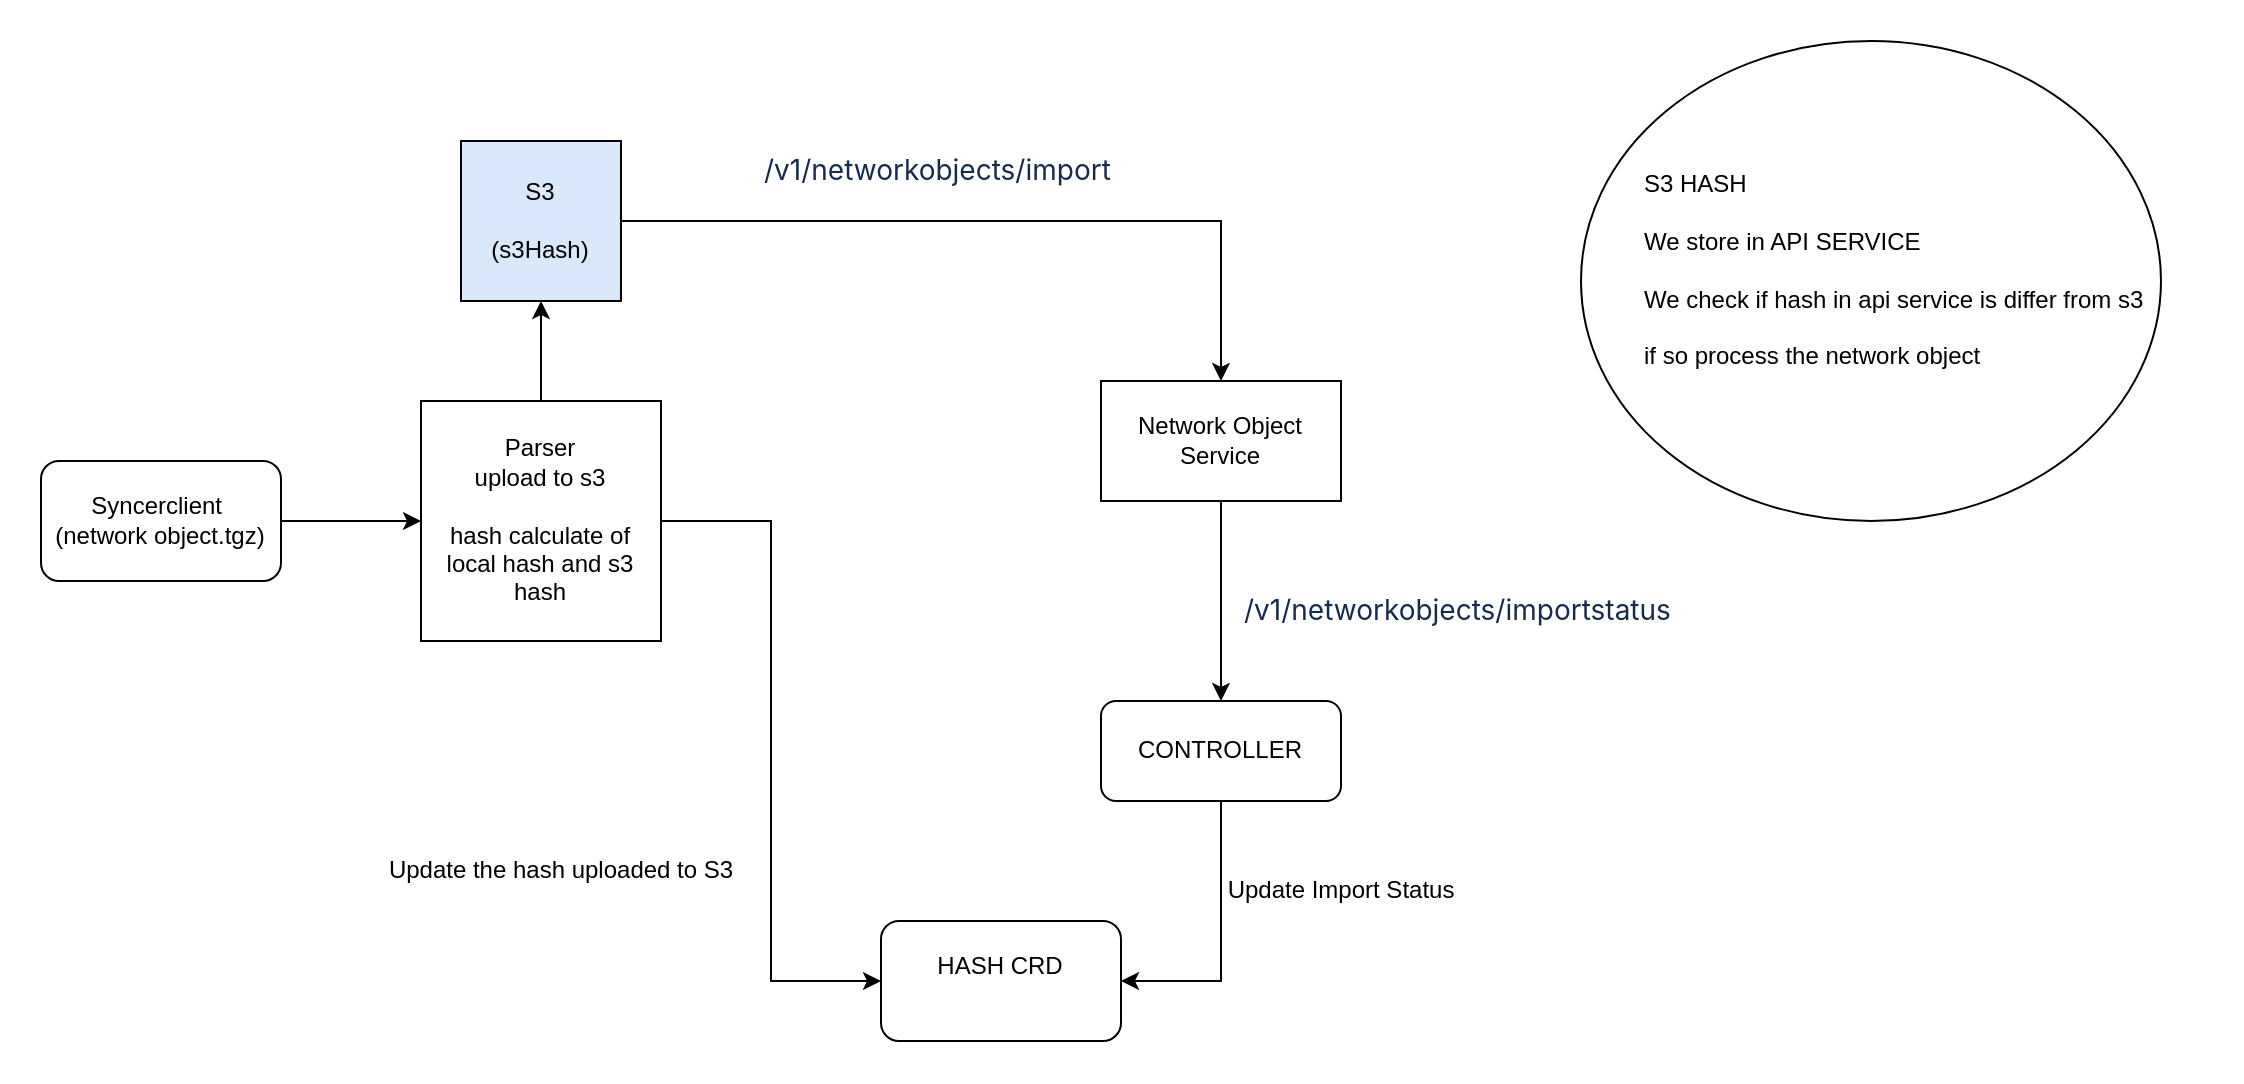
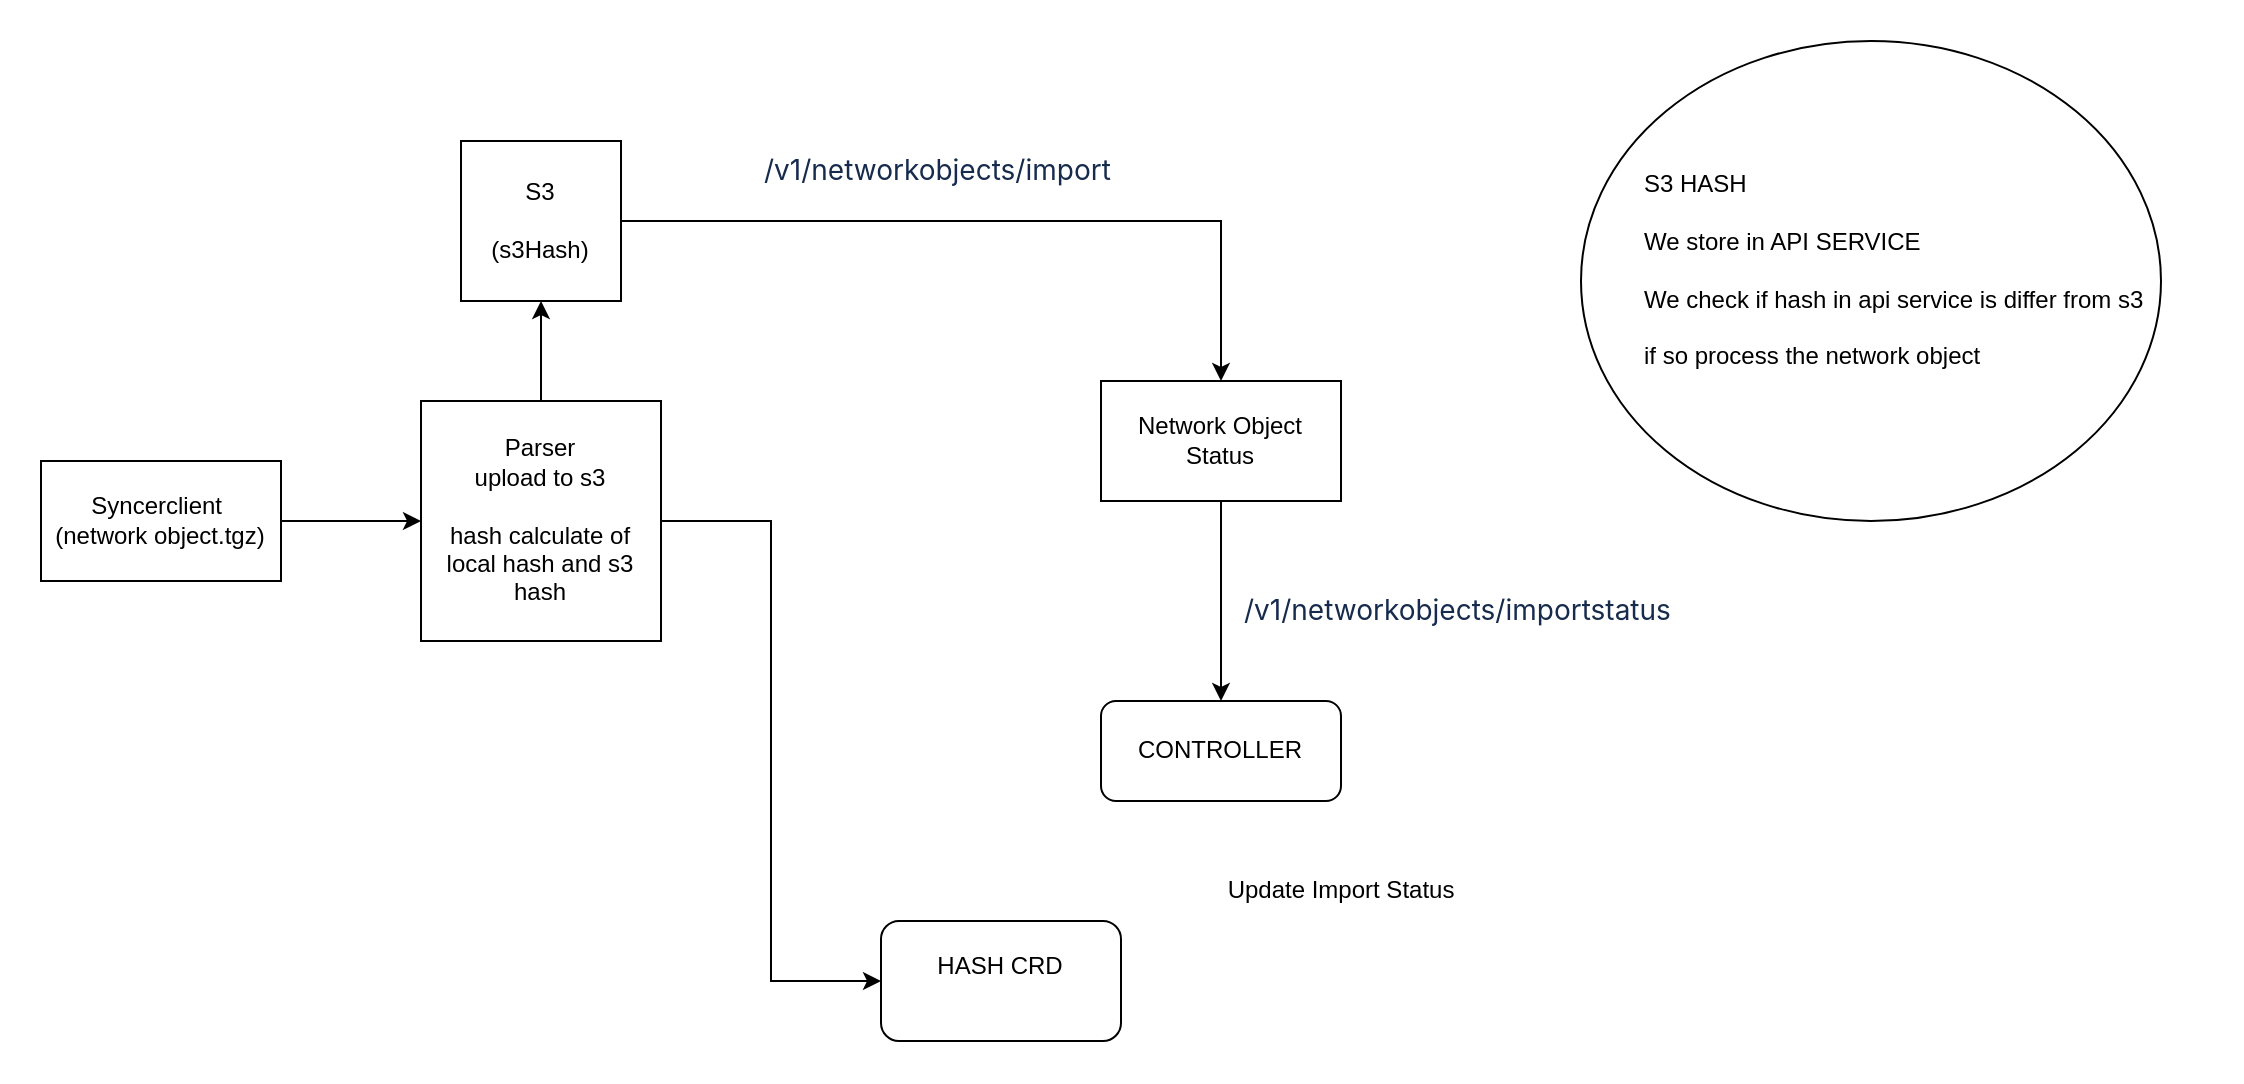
(541, 221) -> (541, 221)
(1221, 441) -> (1221, 441)
(161, 521) -> (161, 521)
(561, 871) -> none
(1221, 934) -> none
